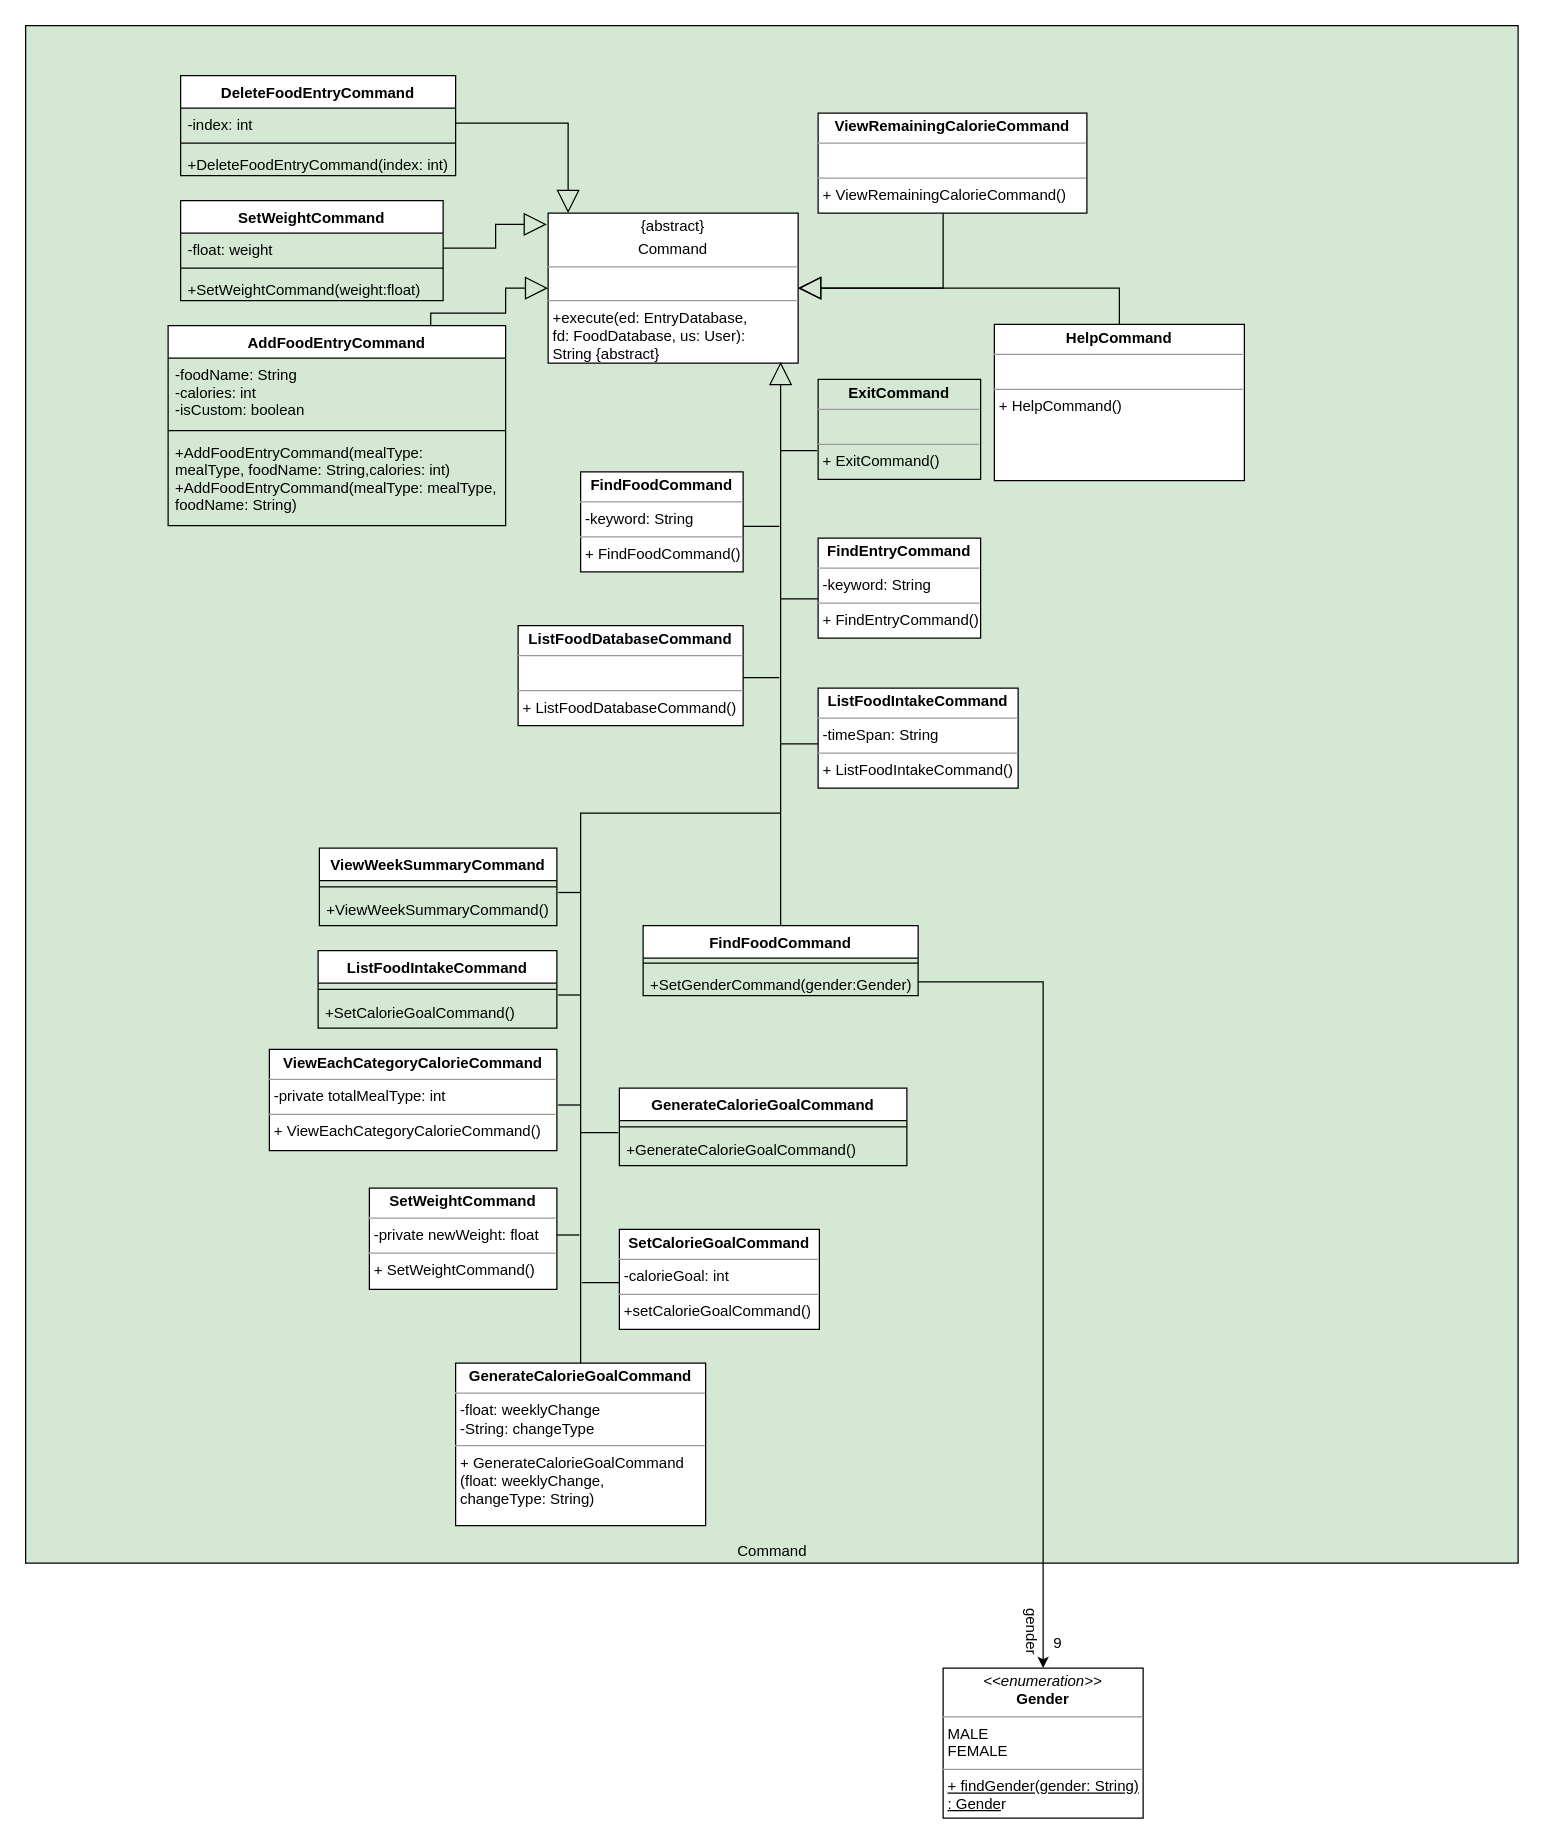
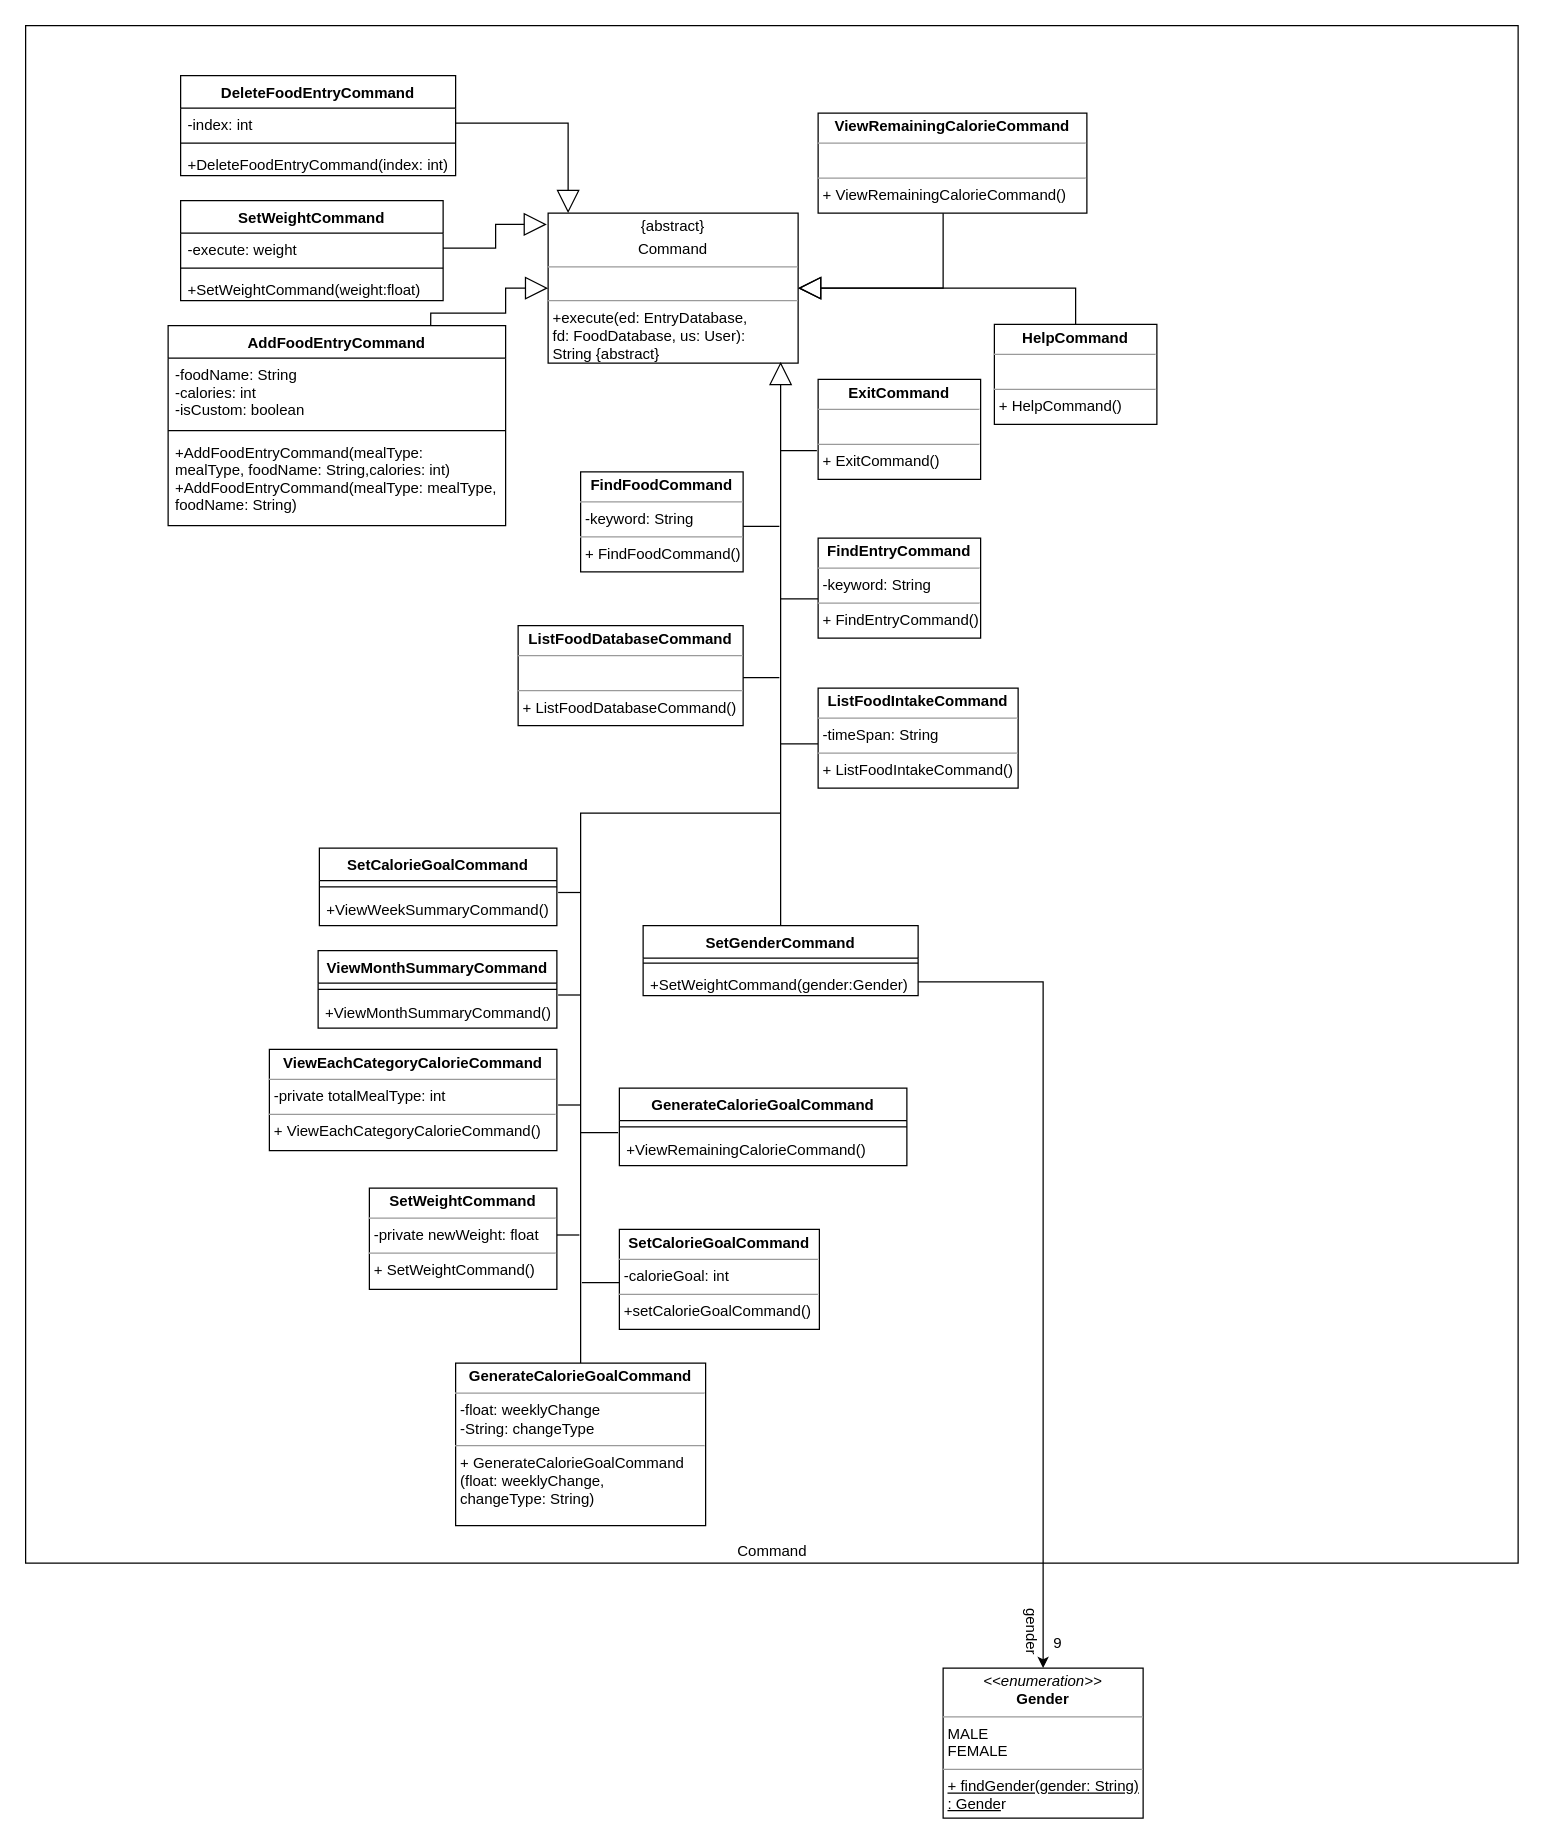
(239, 250) -> (249, 250)
(1119, 403) -> (1076, 374)
(899, 429) -> (899, 429)
(772, 794) -> (772, 794)
(438, 865) -> (438, 865)
(780, 943) -> (780, 943)
(437, 968) -> (437, 968)
(782, 985) -> (781, 985)
(420, 1013) -> (432, 1013)
(742, 1150) -> (743, 1150)
